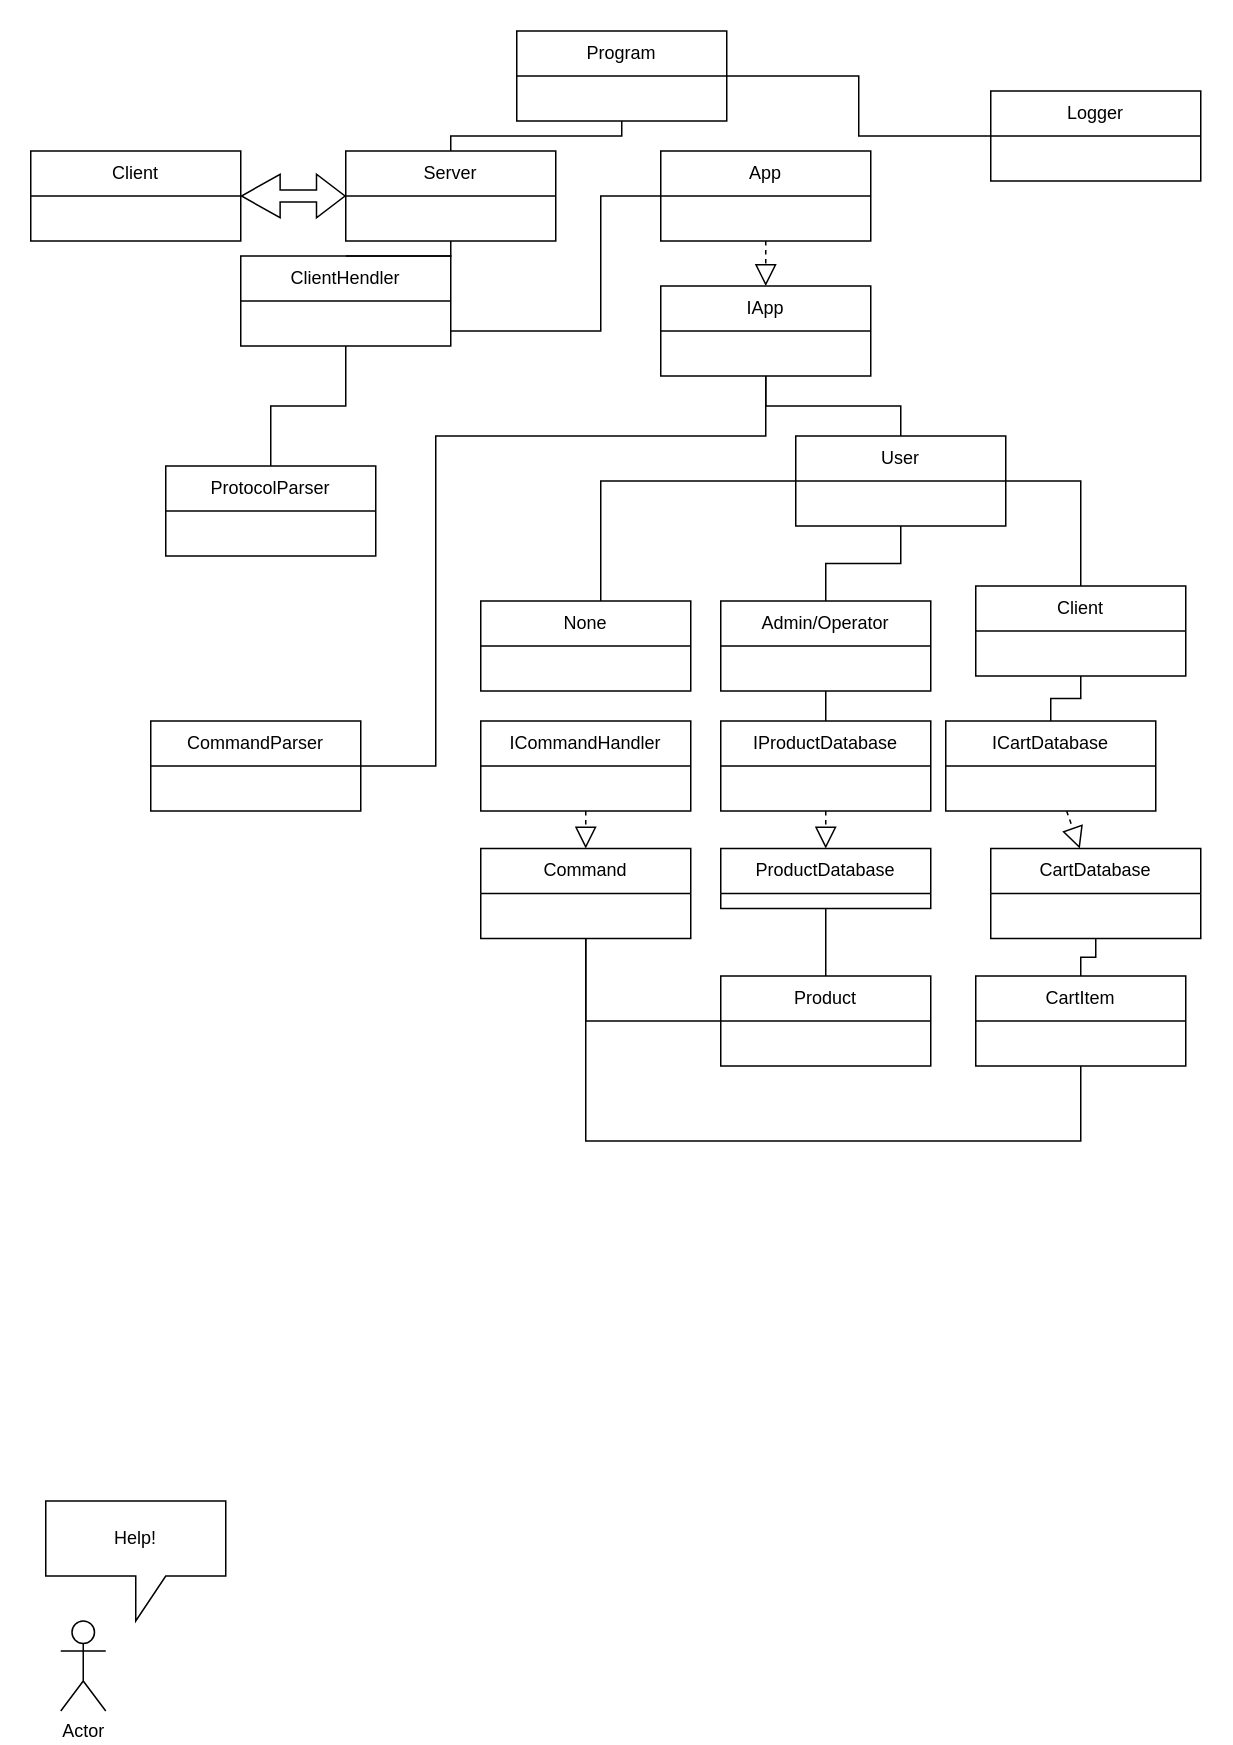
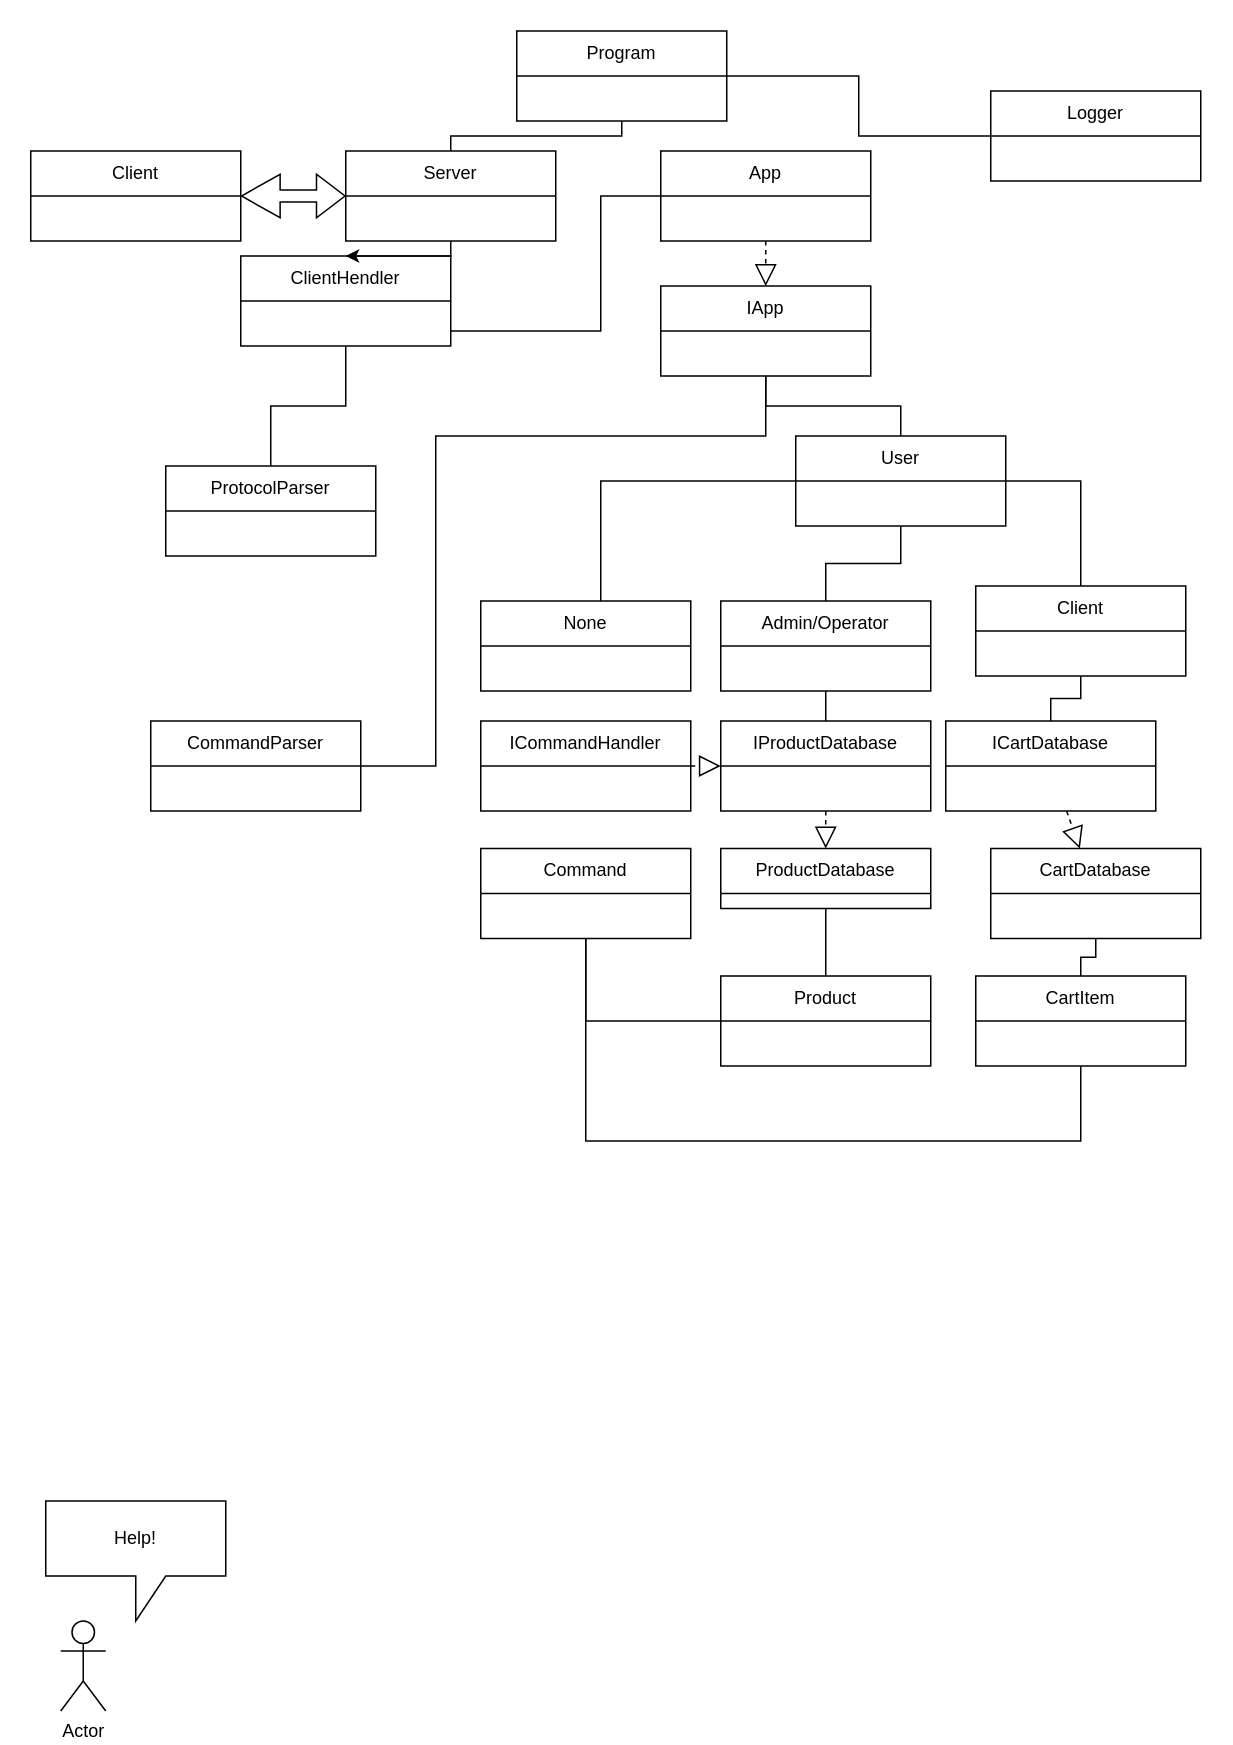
(353, 256) -> (357, 256)
(586, 820) -> (695, 766)
